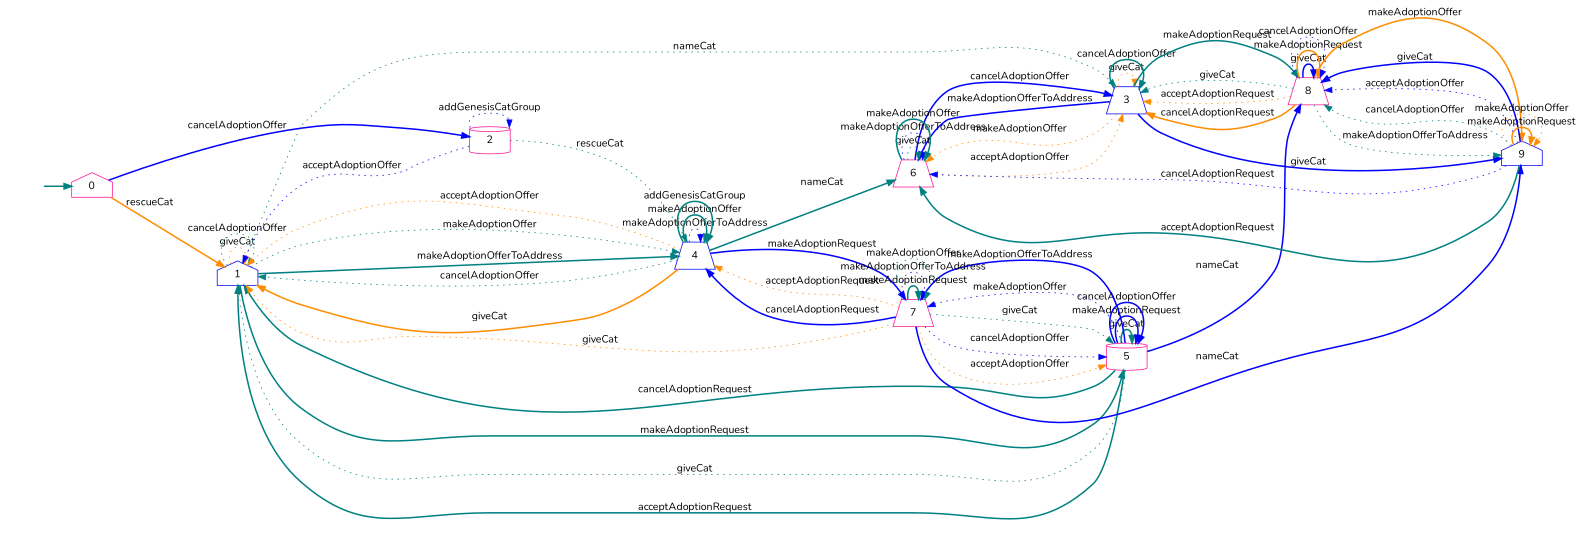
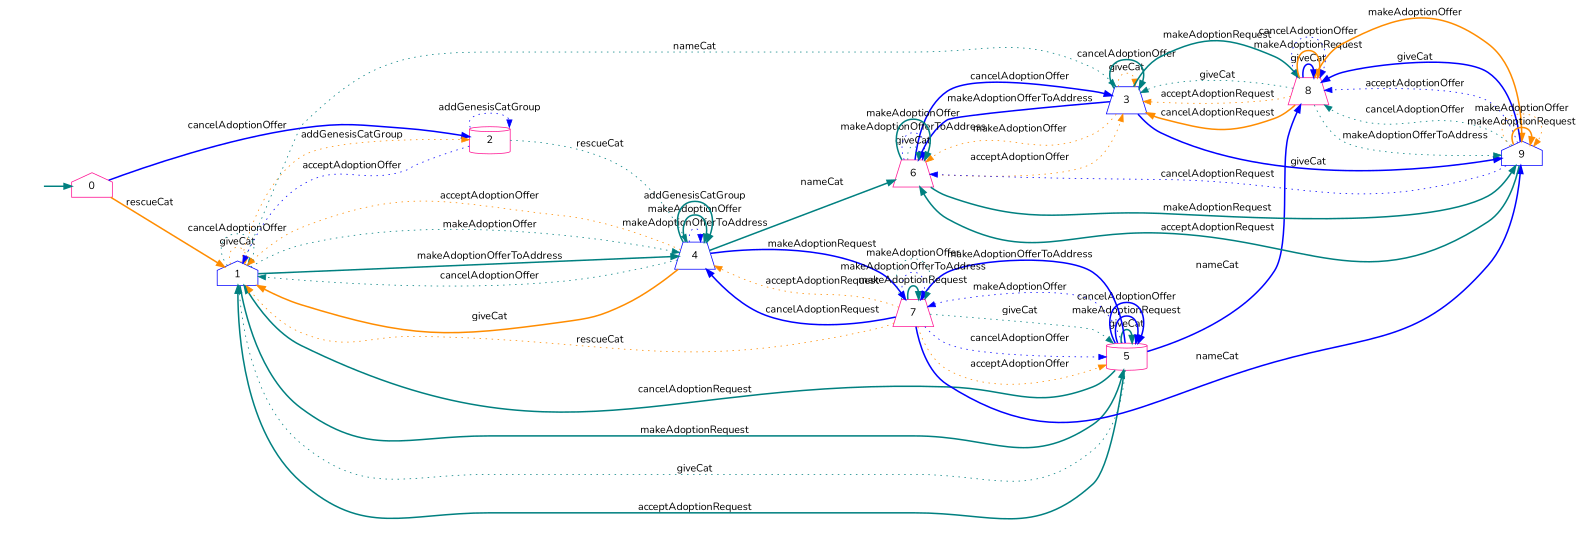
none -> (319, 150)
none -> (1225, 216)
(600, 340) -> (600, 340)
